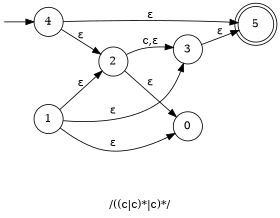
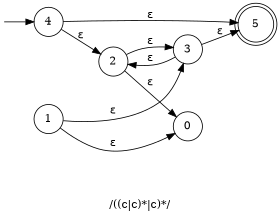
(151, 41) -> (151, 41)
(78, 93) -> (156, 64)
